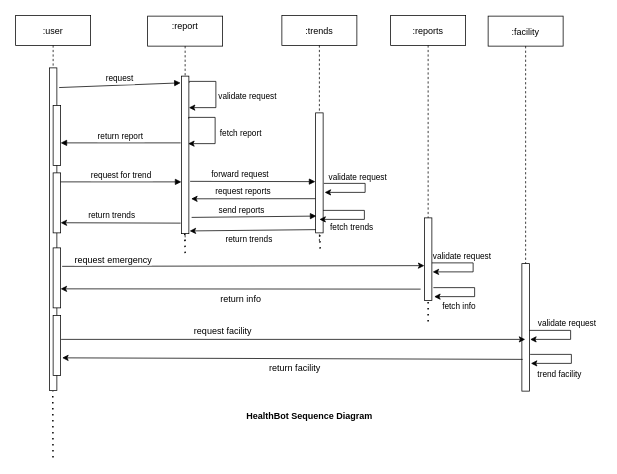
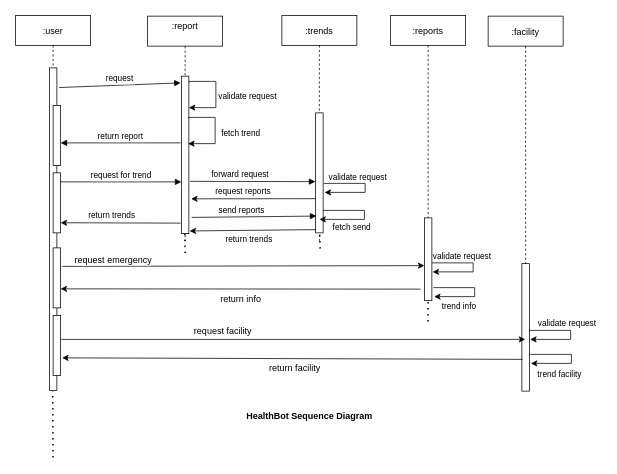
(241, 133) -> (241, 133)
(352, 228) -> (352, 228)
(459, 306) -> (459, 306)
